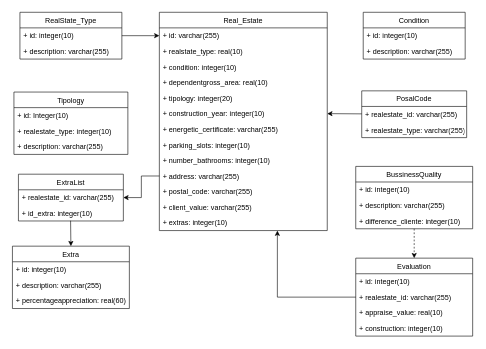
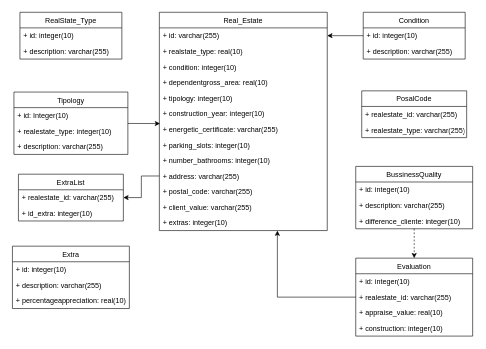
(153, 36) -> none
none -> (332, 36)
(203, 98) -> (203, 98)
(332, 114) -> none
none -> (142, 124)
(71, 225) -> none
(79, 301) -> (79, 301)
